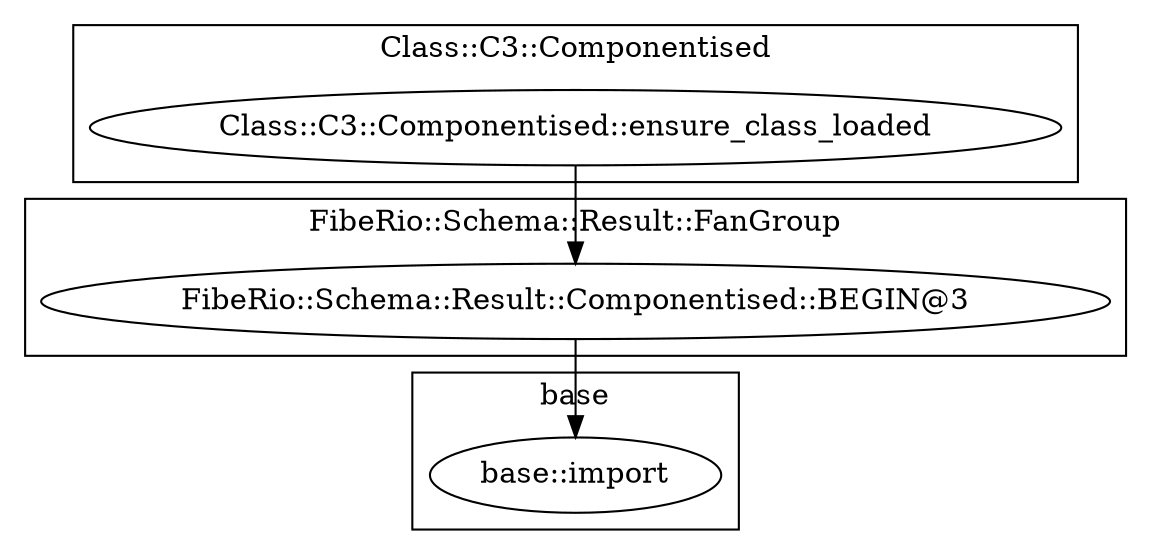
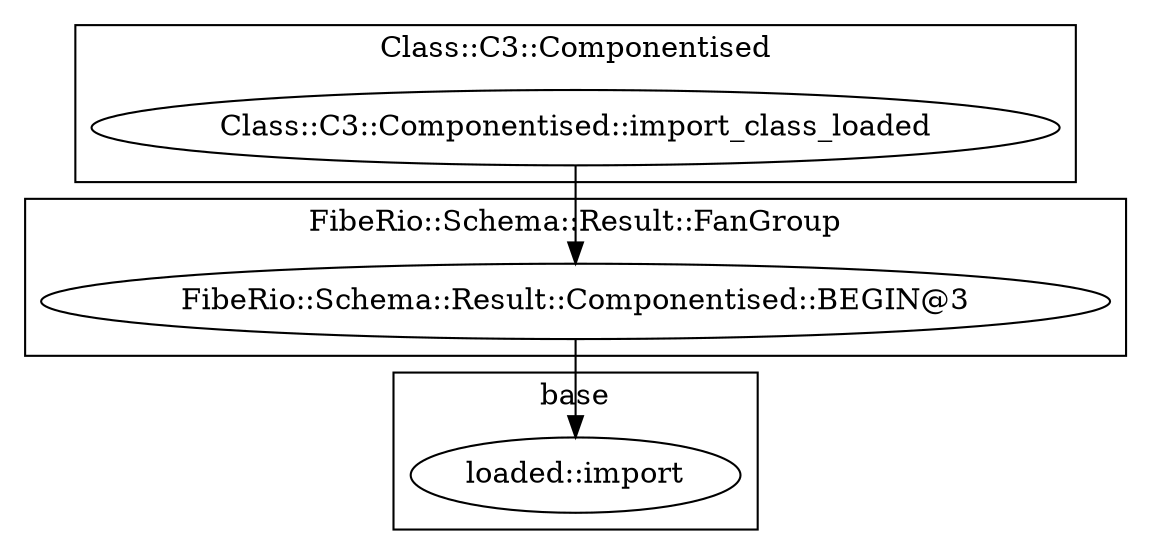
(576, 128) -> (576, 128)
(576, 475) -> (576, 475)
